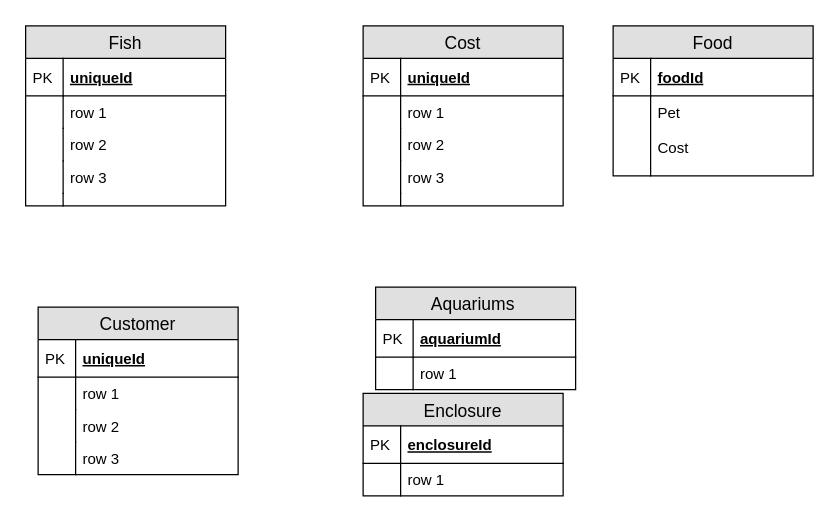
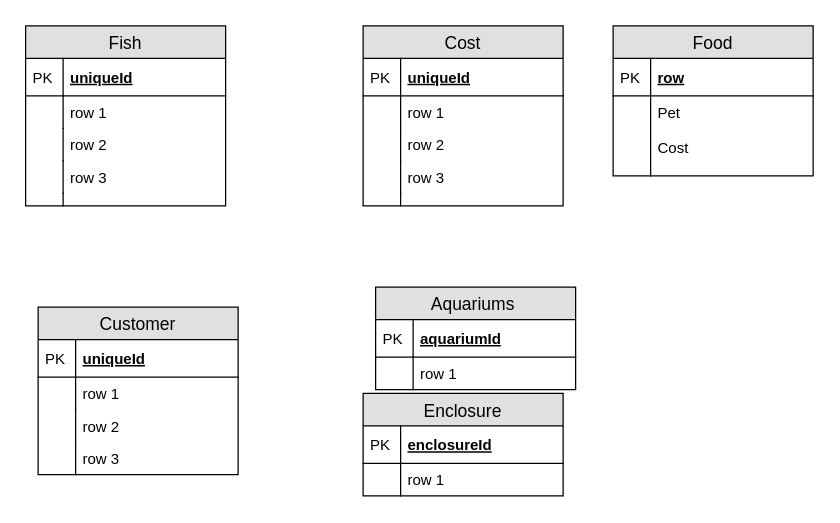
(683, 78) -> (670, 78)
